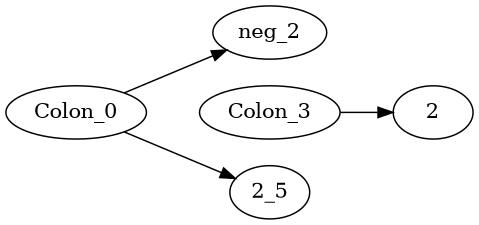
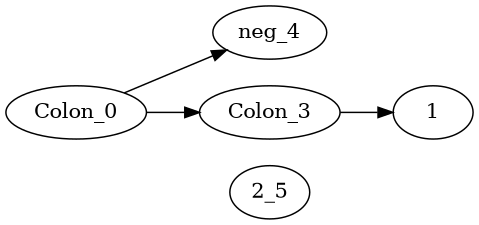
(270, 33) -> (270, 33)
(433, 112) -> (433, 112)
(173, 152) -> (166, 112)
